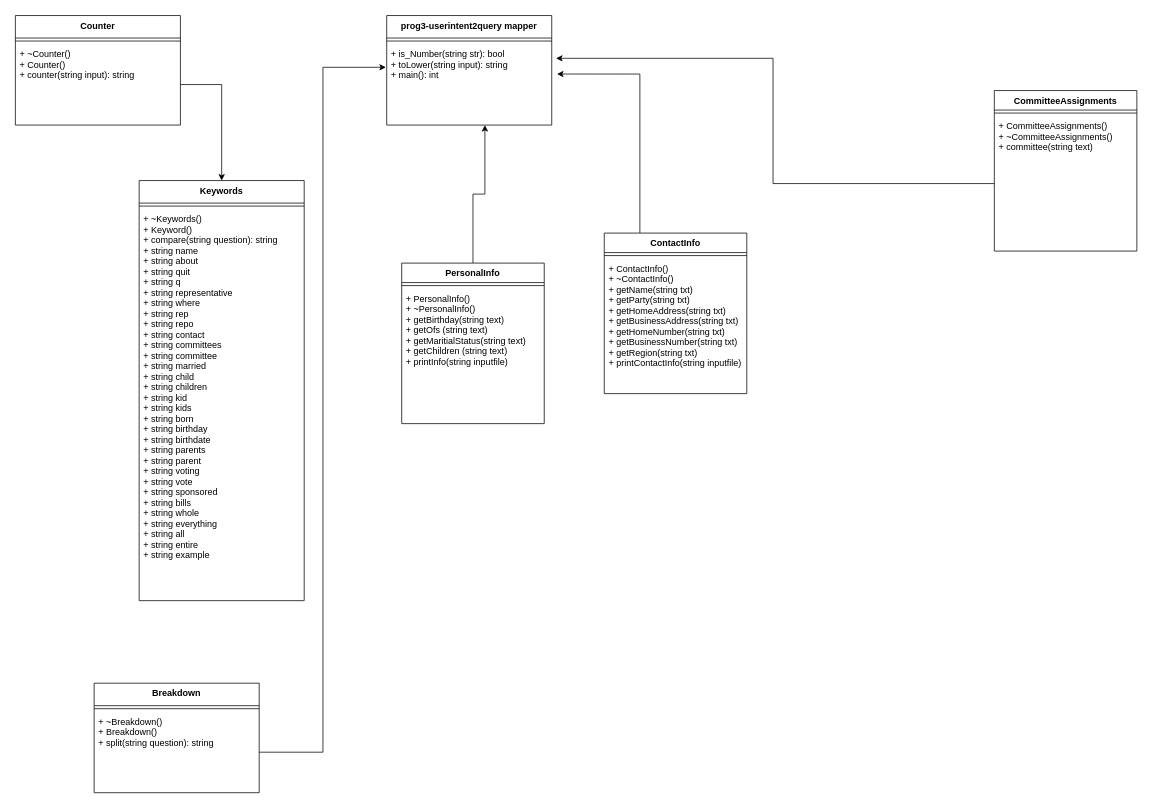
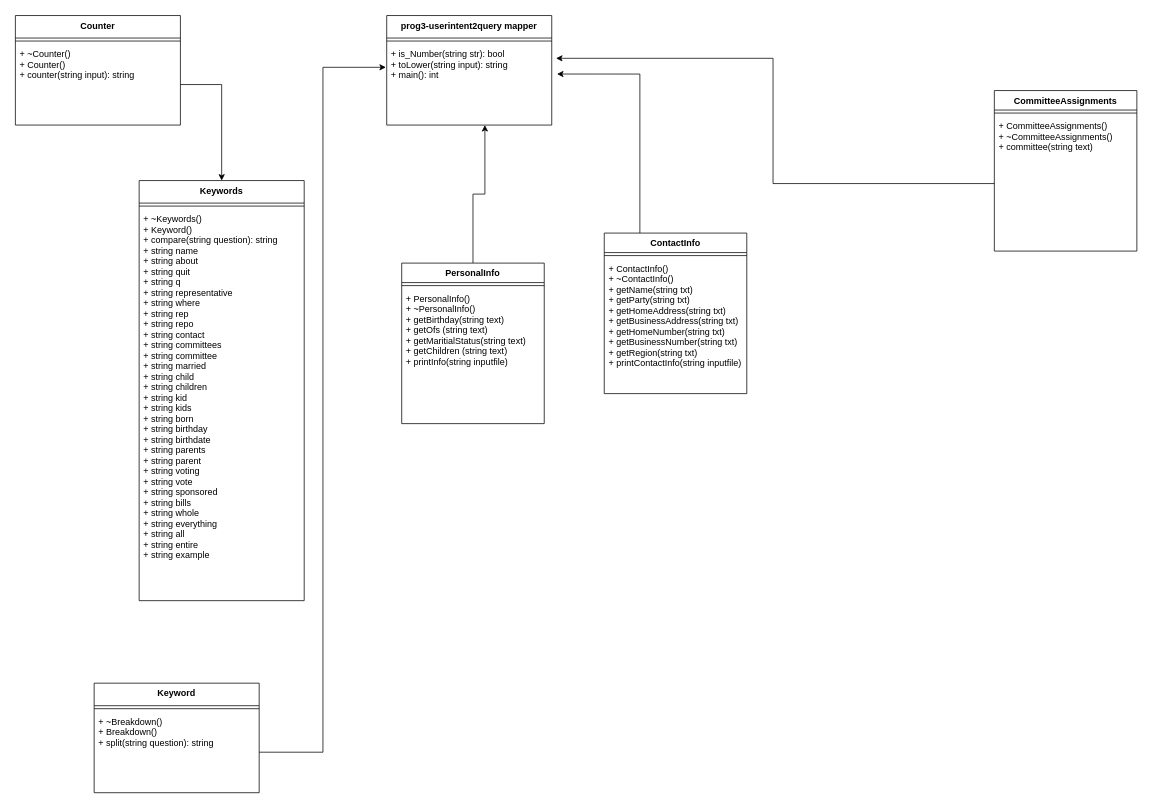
(176, 693) -> (176, 693)
